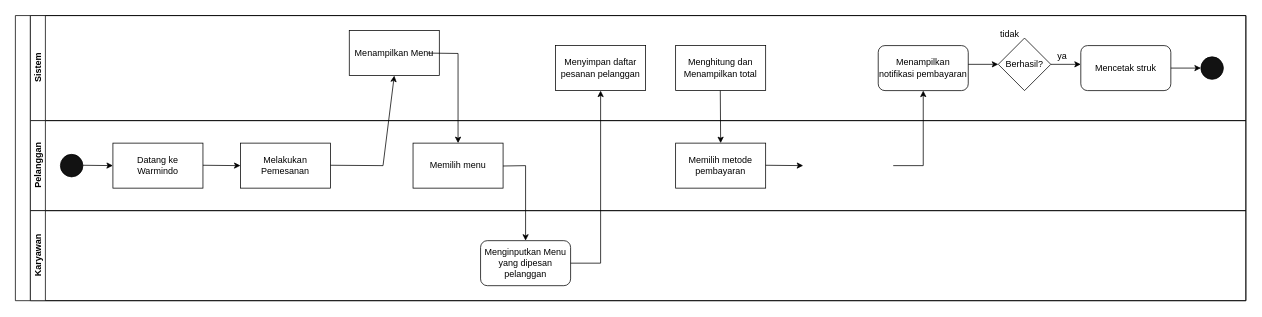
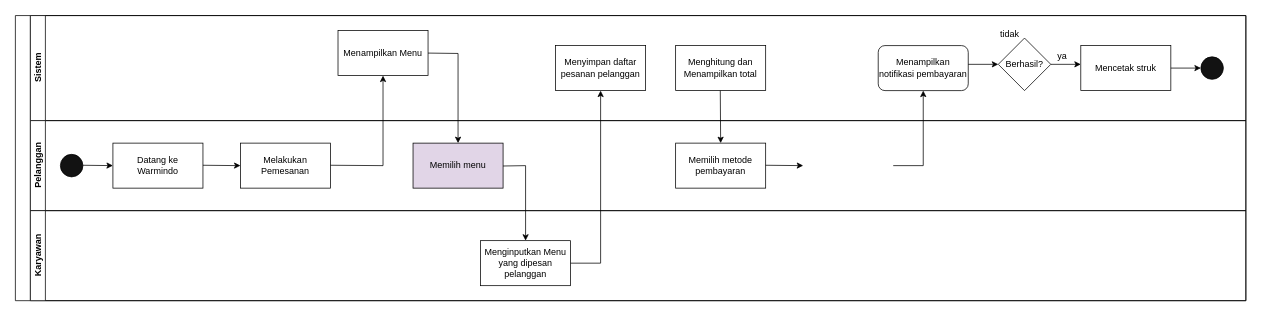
(394, 53) -> (383, 53)
(1125, 68) -> (1125, 68)
(458, 165) -> (458, 165)
(525, 263) -> (525, 263)
